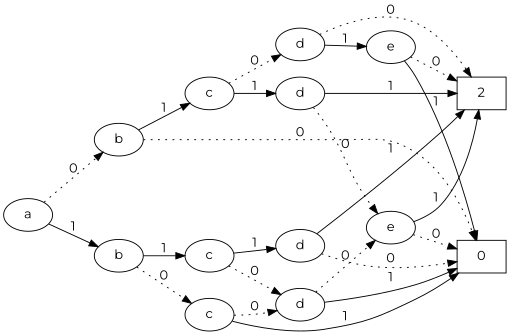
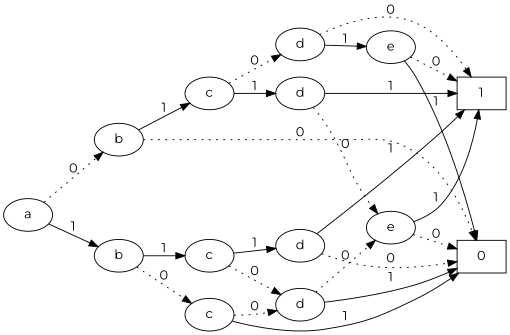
(482, 93) -> (482, 93)
